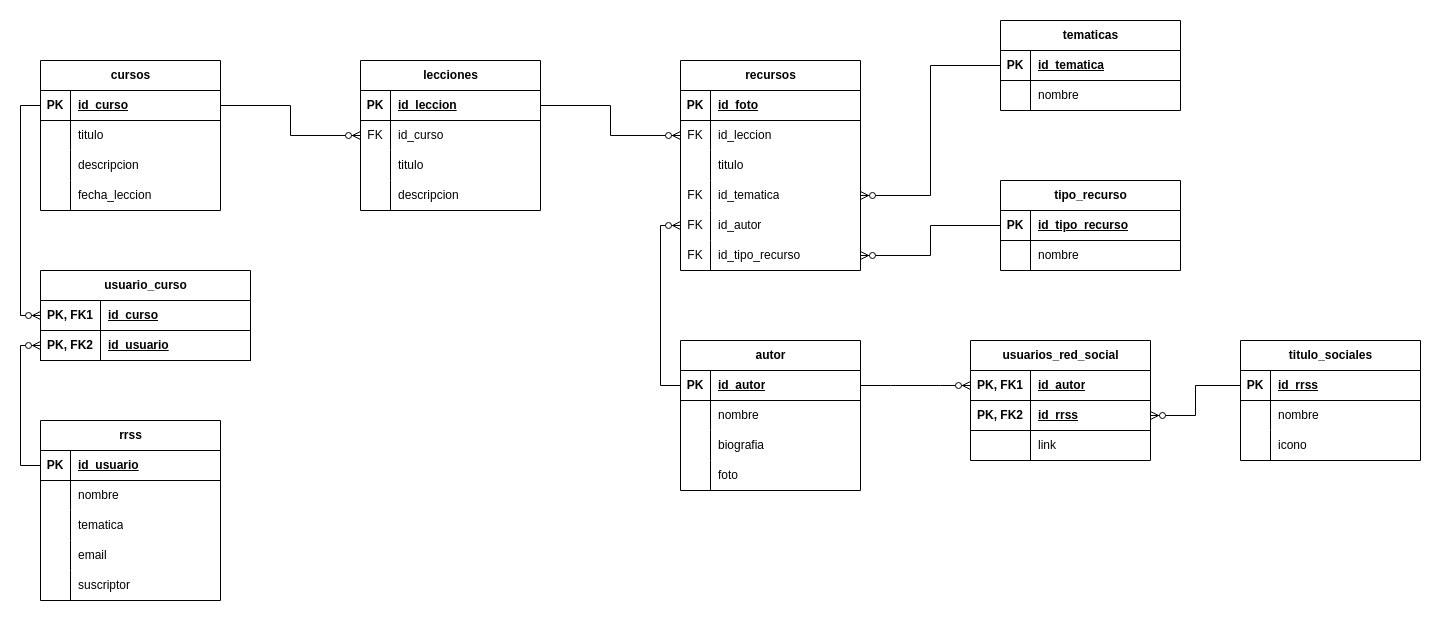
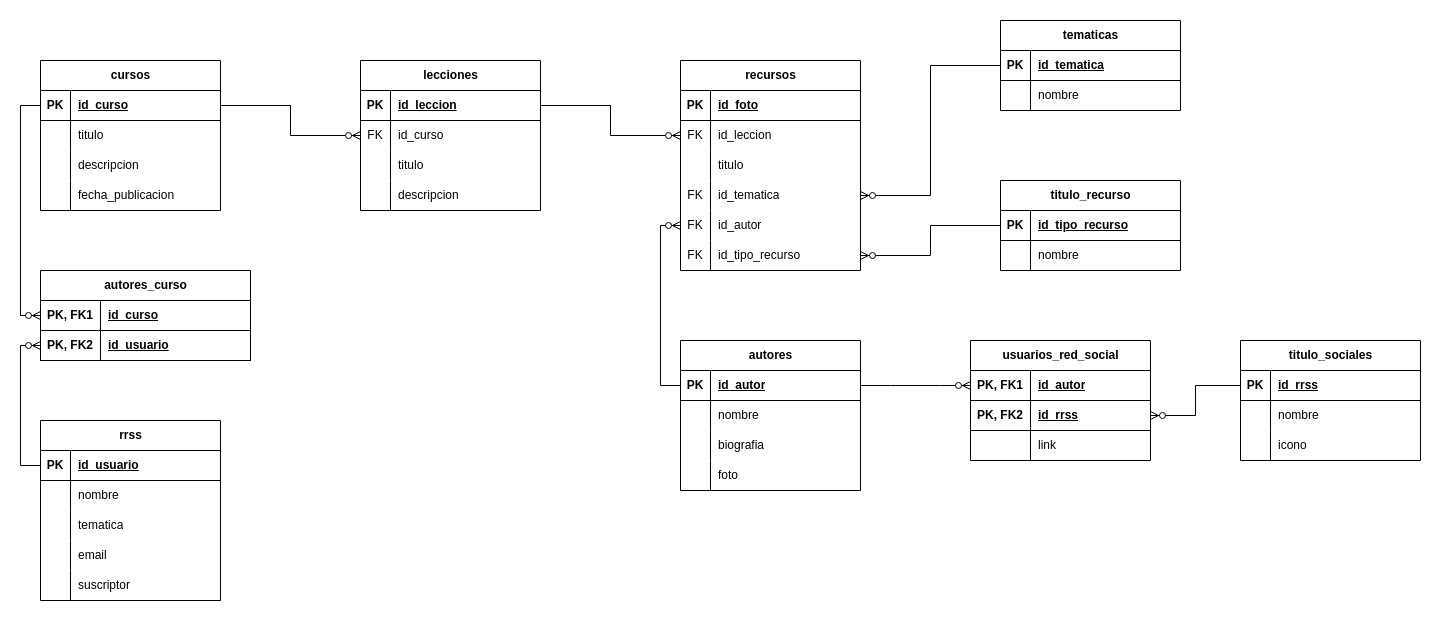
(119, 196) -> (131, 196)
(1091, 196) -> (1091, 196)
(146, 286) -> (146, 286)
(771, 356) -> (771, 356)
